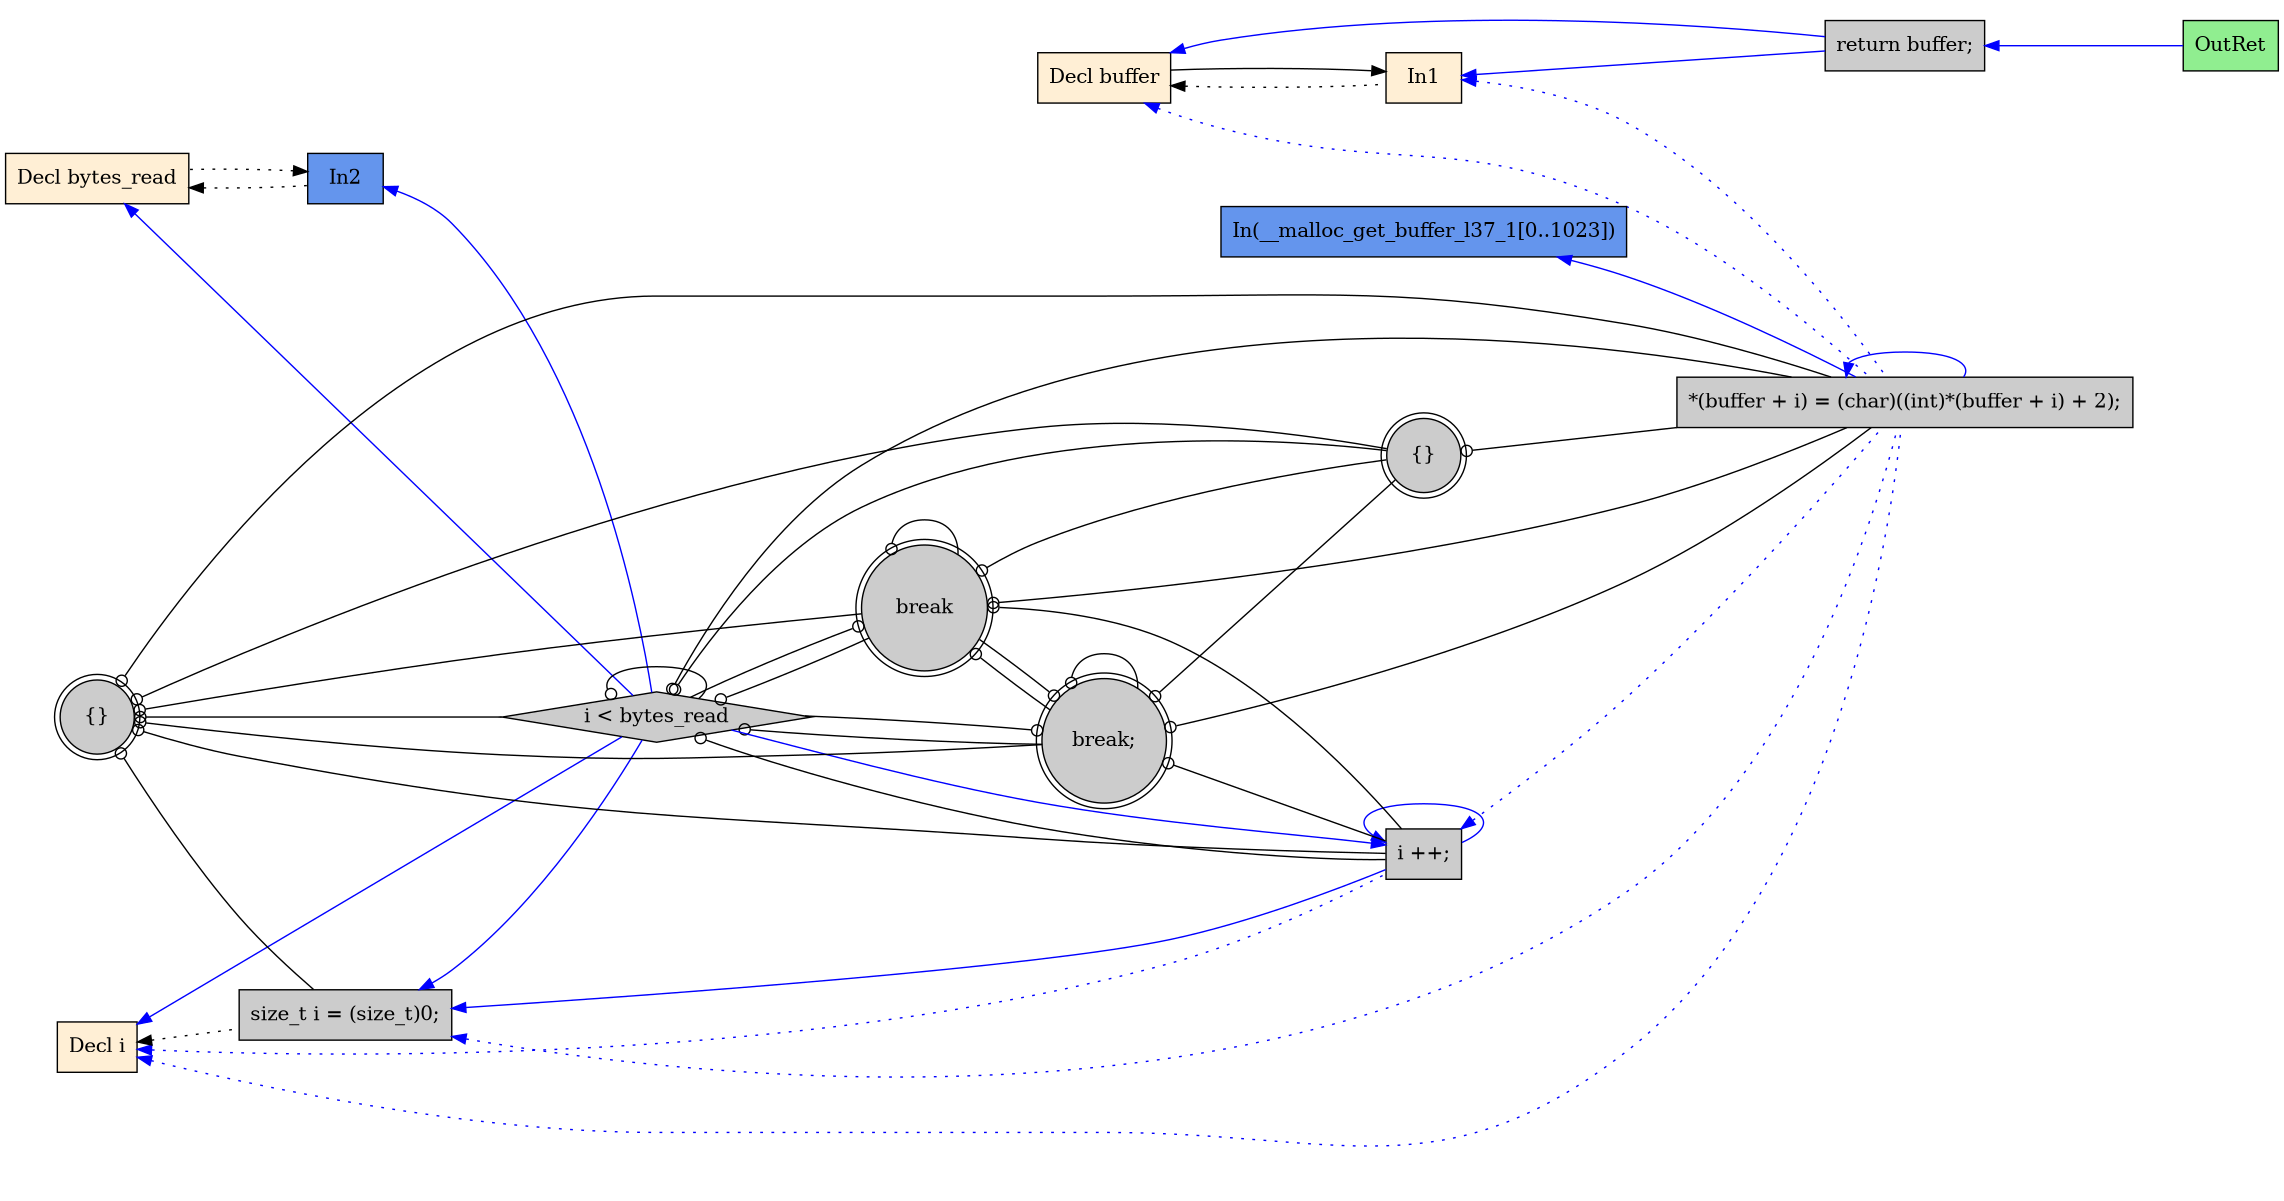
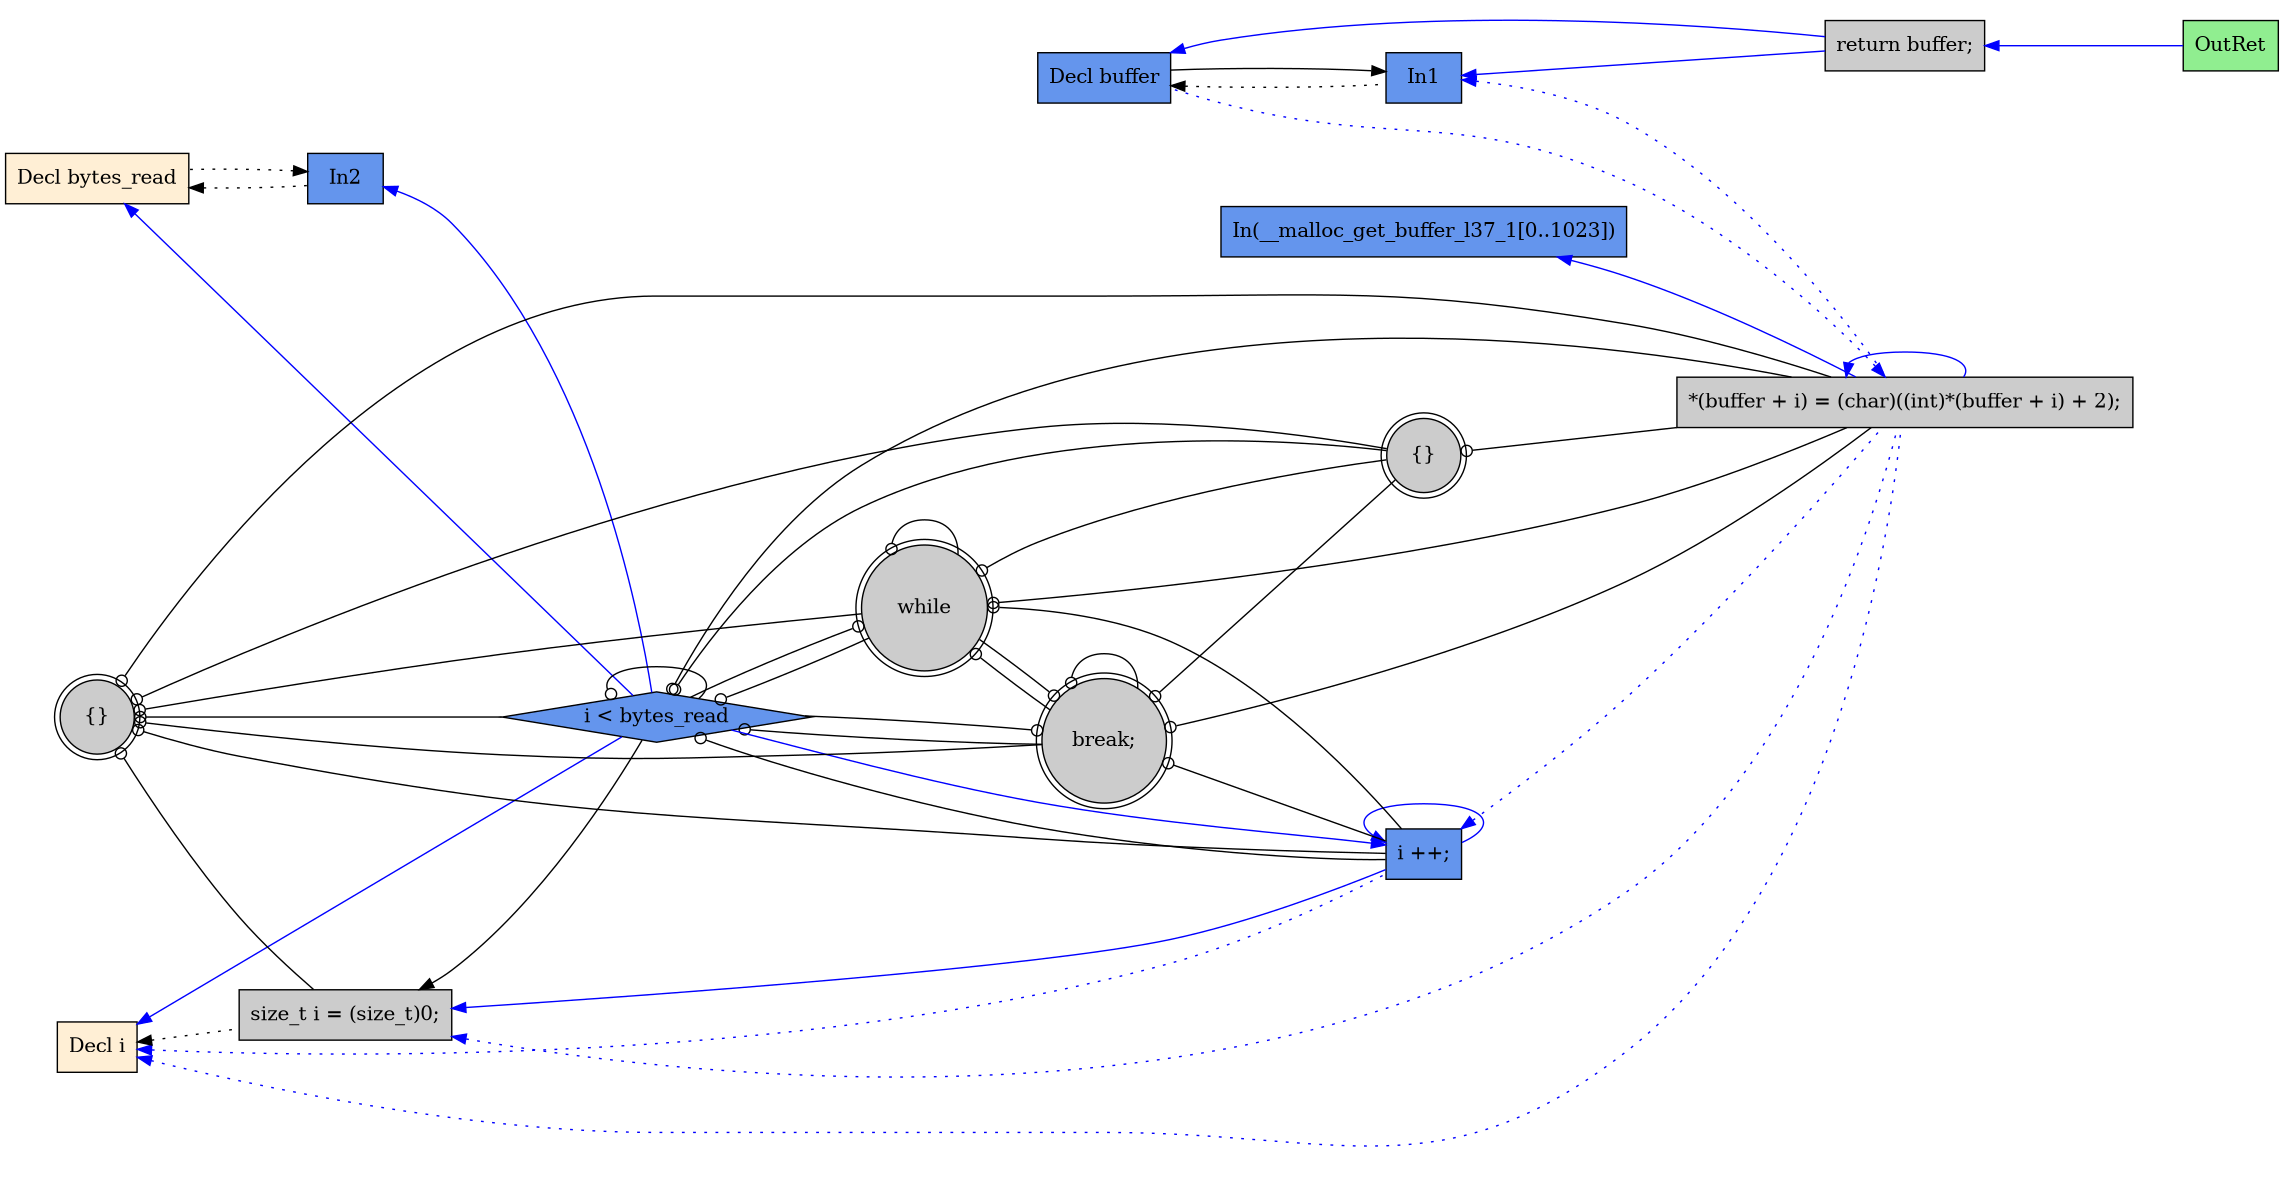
(1104, 78) -> (1104, 78)
(1424, 78) -> (1424, 78)
(1540, 176) -> (1554, 154)
(924, 608) -> (924, 608)
(657, 717) -> (657, 717)
(1424, 854) -> (1424, 854)
(550, 873) -> (550, 873)
